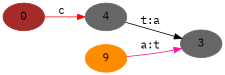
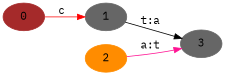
(106, 17) -> (106, 17)
(106, 58) -> (106, 58)
